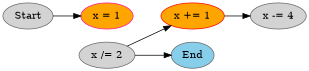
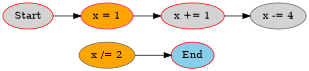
(28, 16) -> (28, 16)
(193, 16) -> (193, 16)
(146, 38) -> (143, 16)
(107, 55) -> (107, 55)
(193, 55) -> (193, 55)
